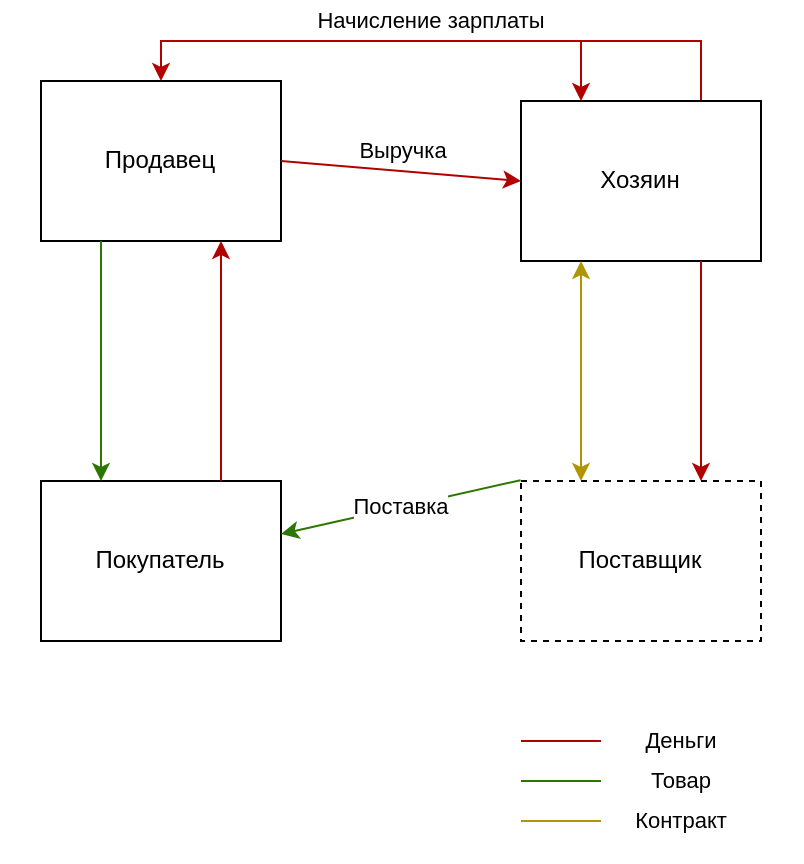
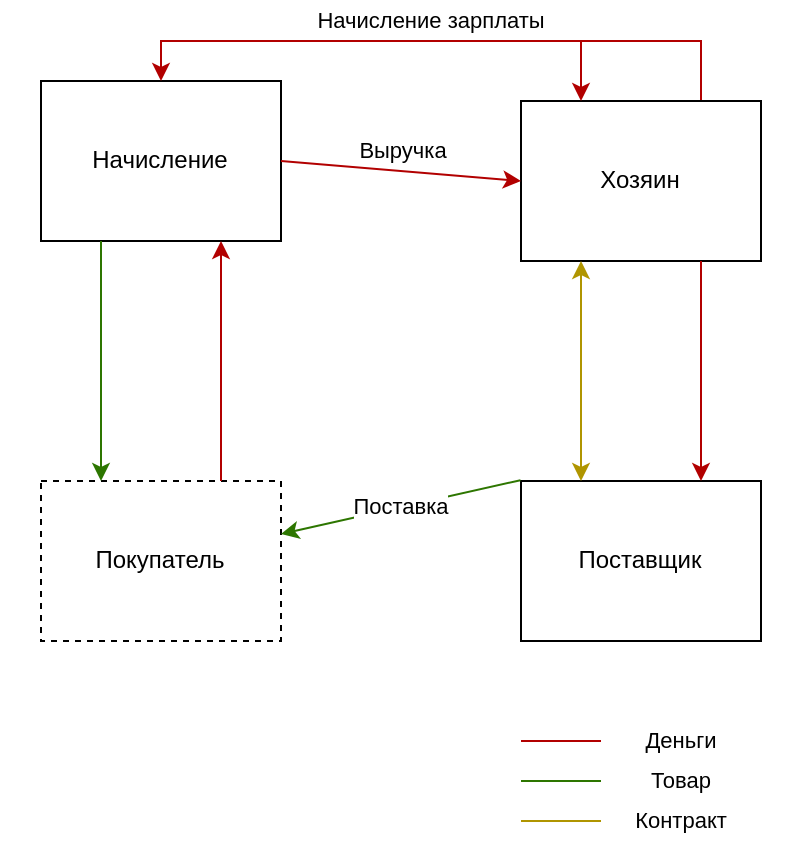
(161, 161) -> (161, 161)
(161, 561) -> (161, 561)
(641, 561) -> (641, 561)
